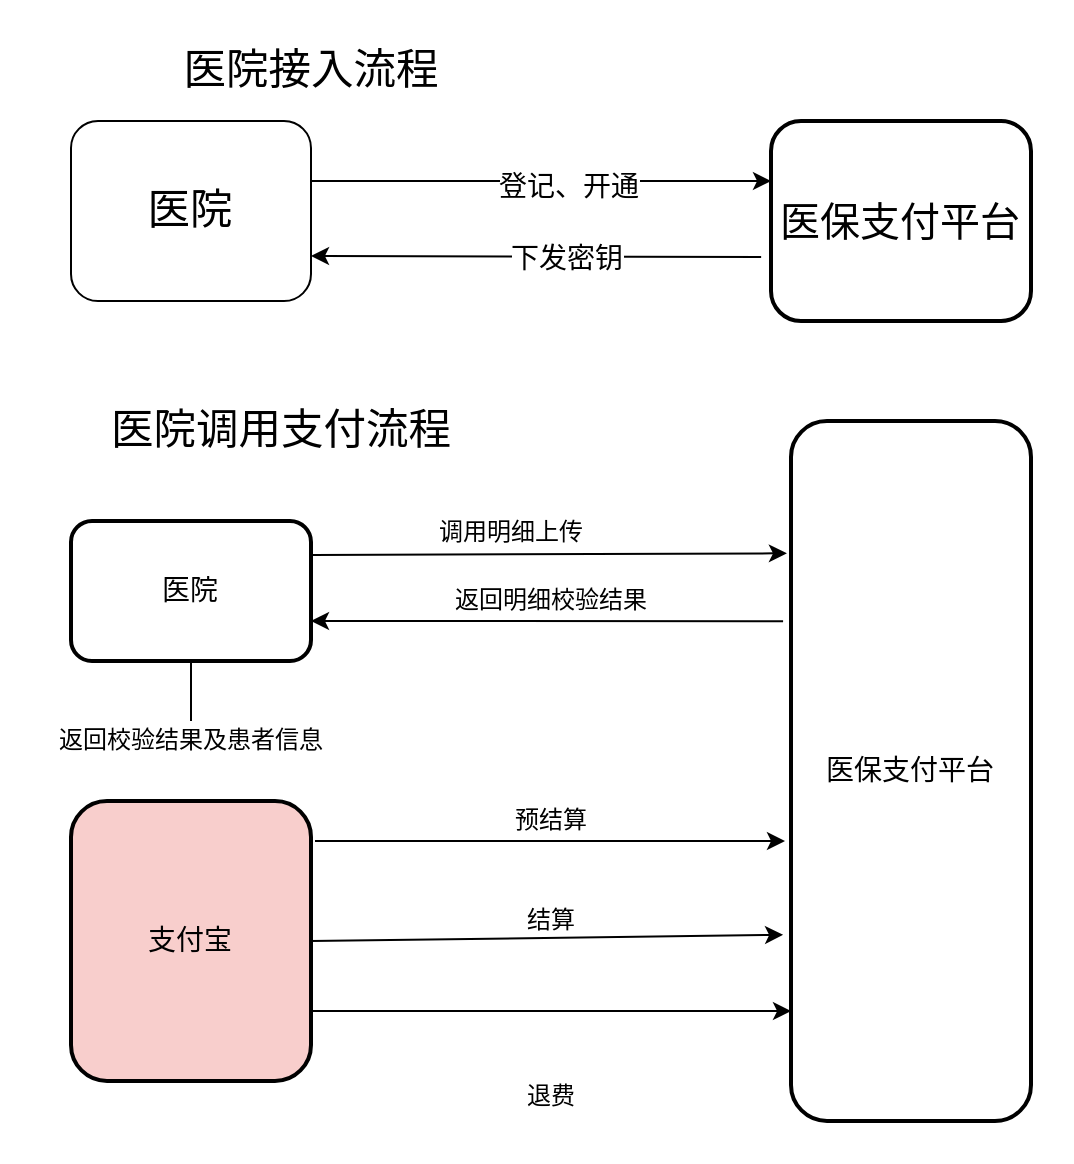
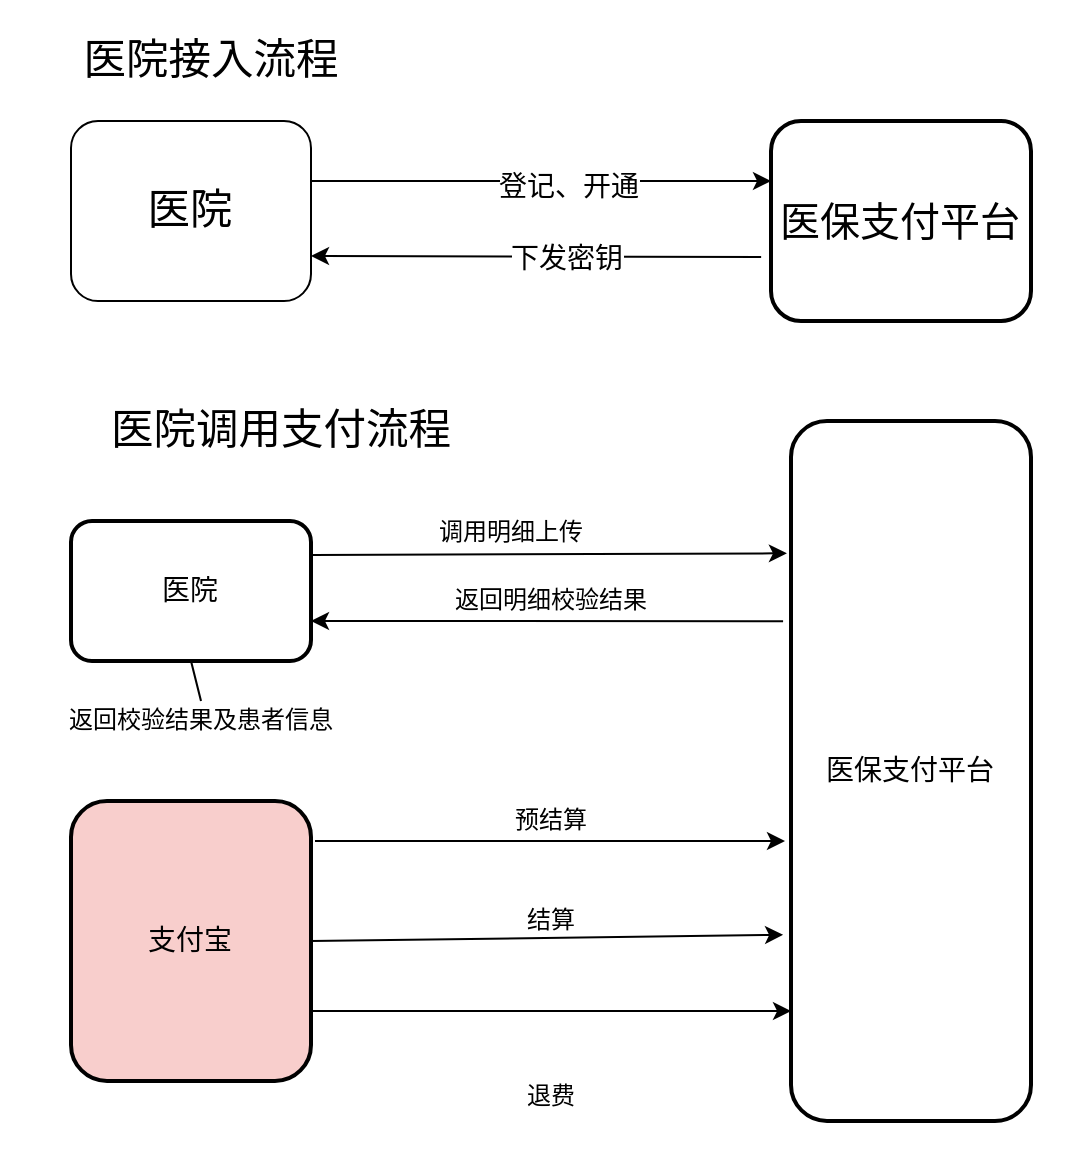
(311, 71) -> (211, 61)
(191, 741) -> (201, 721)
